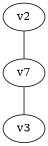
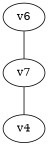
(24, 17) -> (24, 17)
(24, 129) -> (24, 129)
